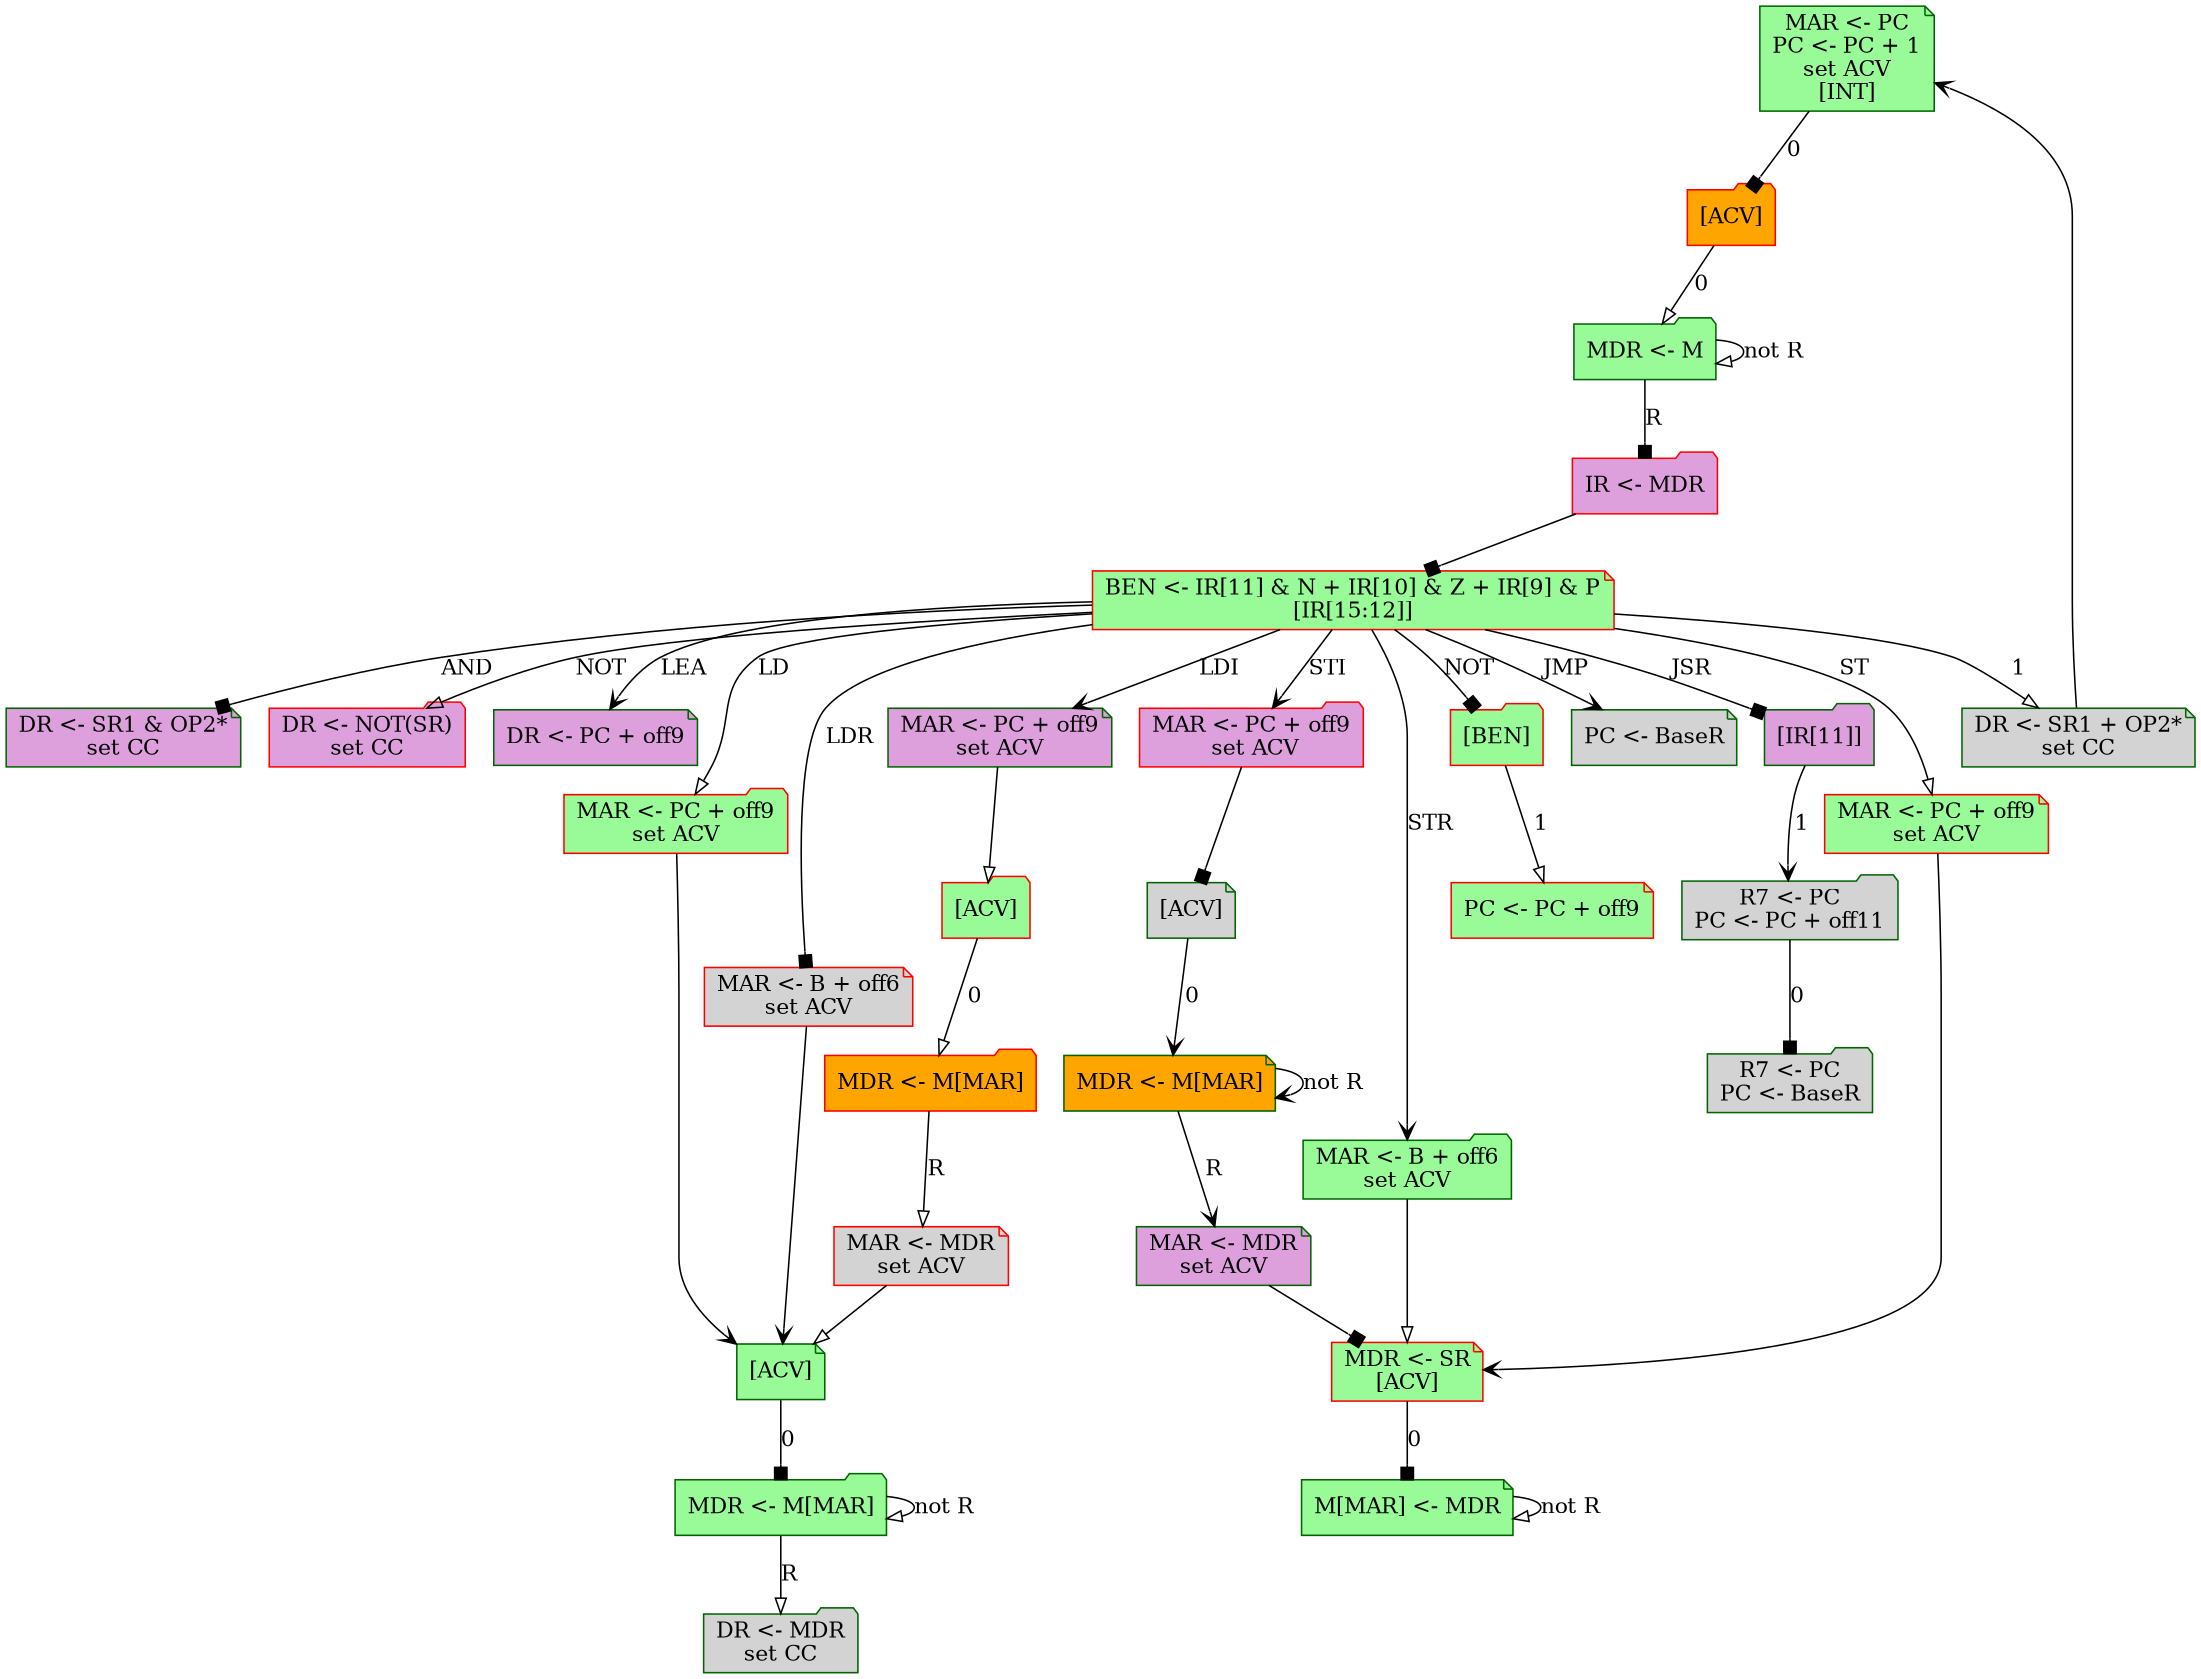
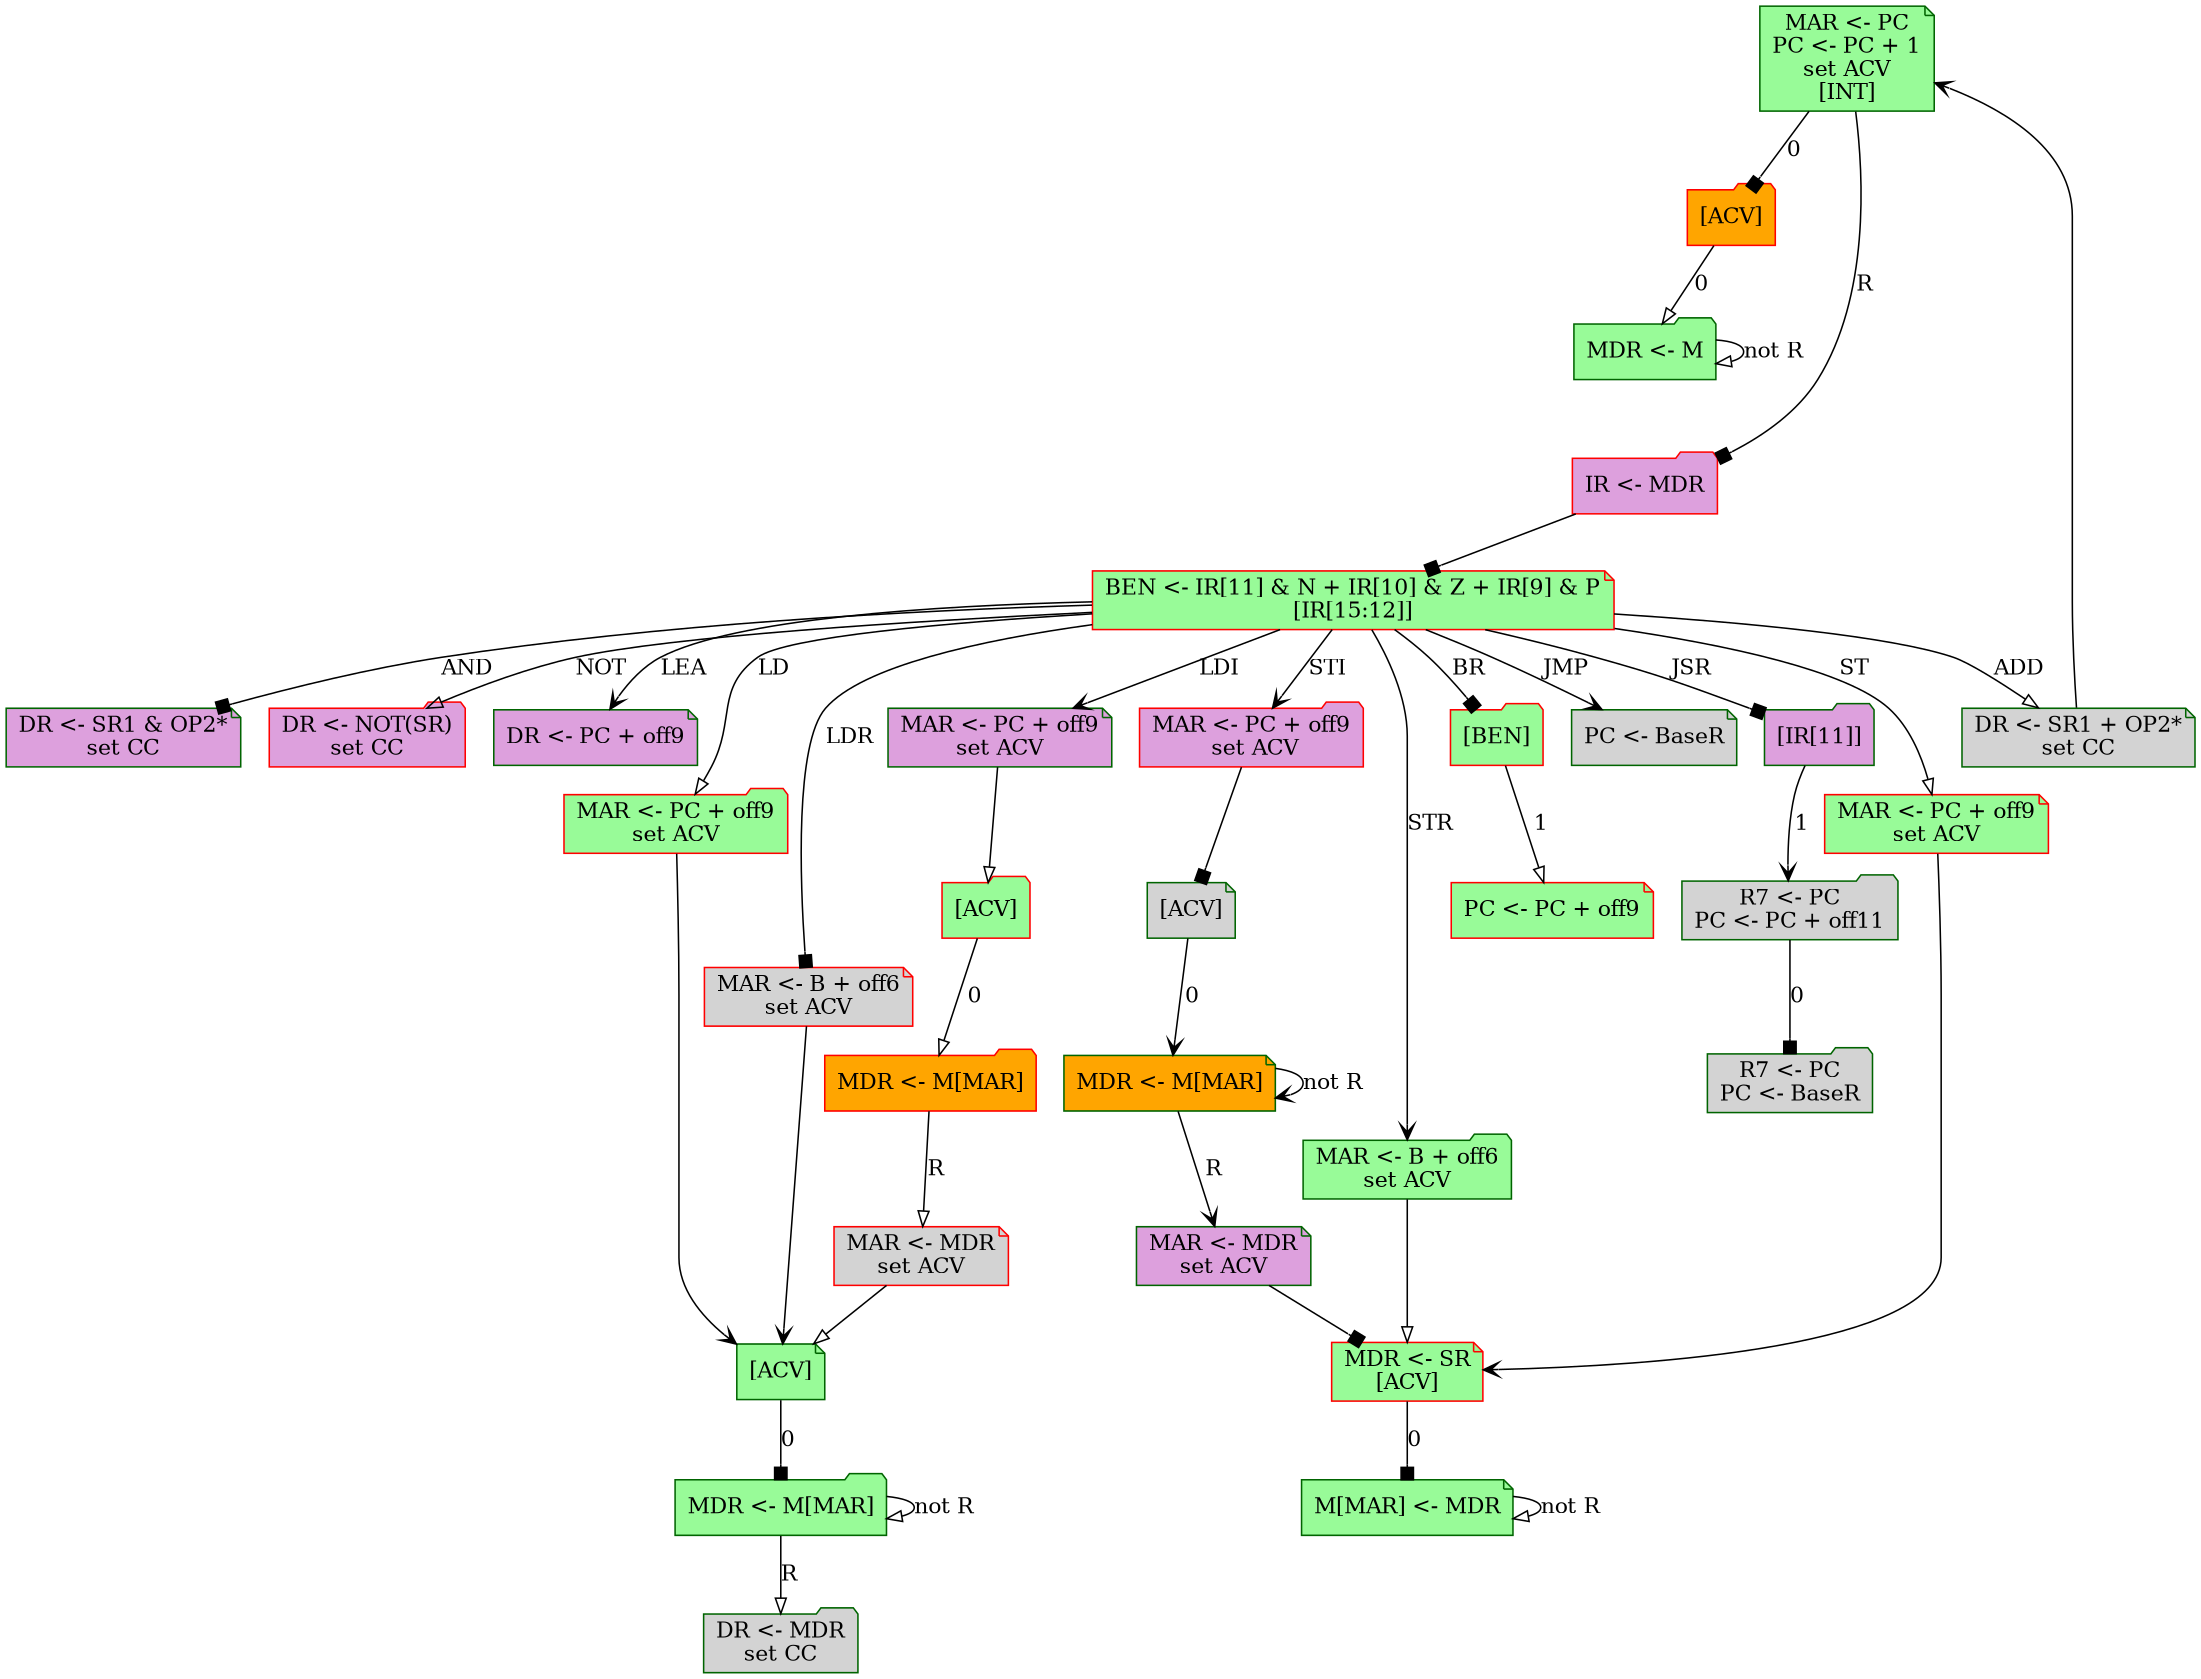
(1645, 411) -> (1848, 305)
(1469, 669) -> (1469, 669)
(2019, 669) -> (2019, 669)
